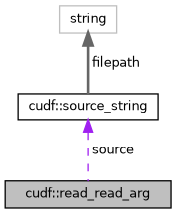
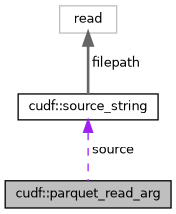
(88, 19) -> (88, 19)
(88, 194) -> (88, 194)
